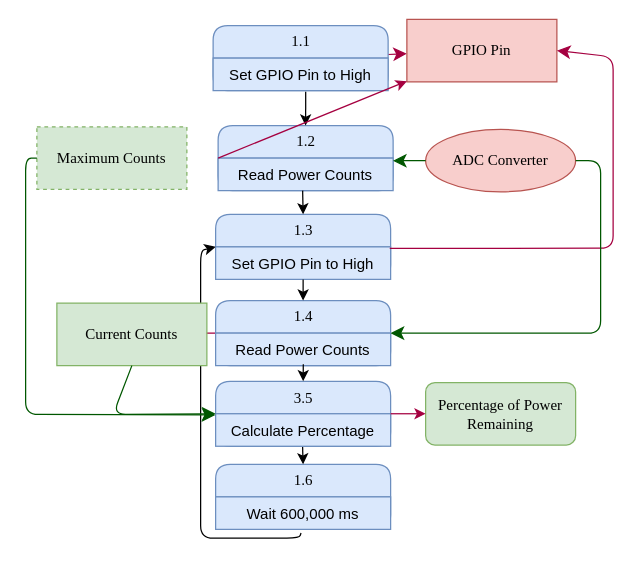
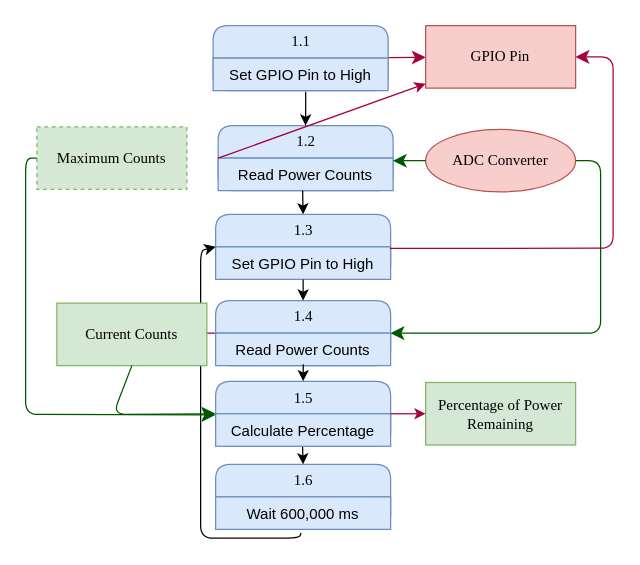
(482, 51) -> (501, 57)
(304, 398) -> (304, 398)
(501, 414) -> (501, 414)
